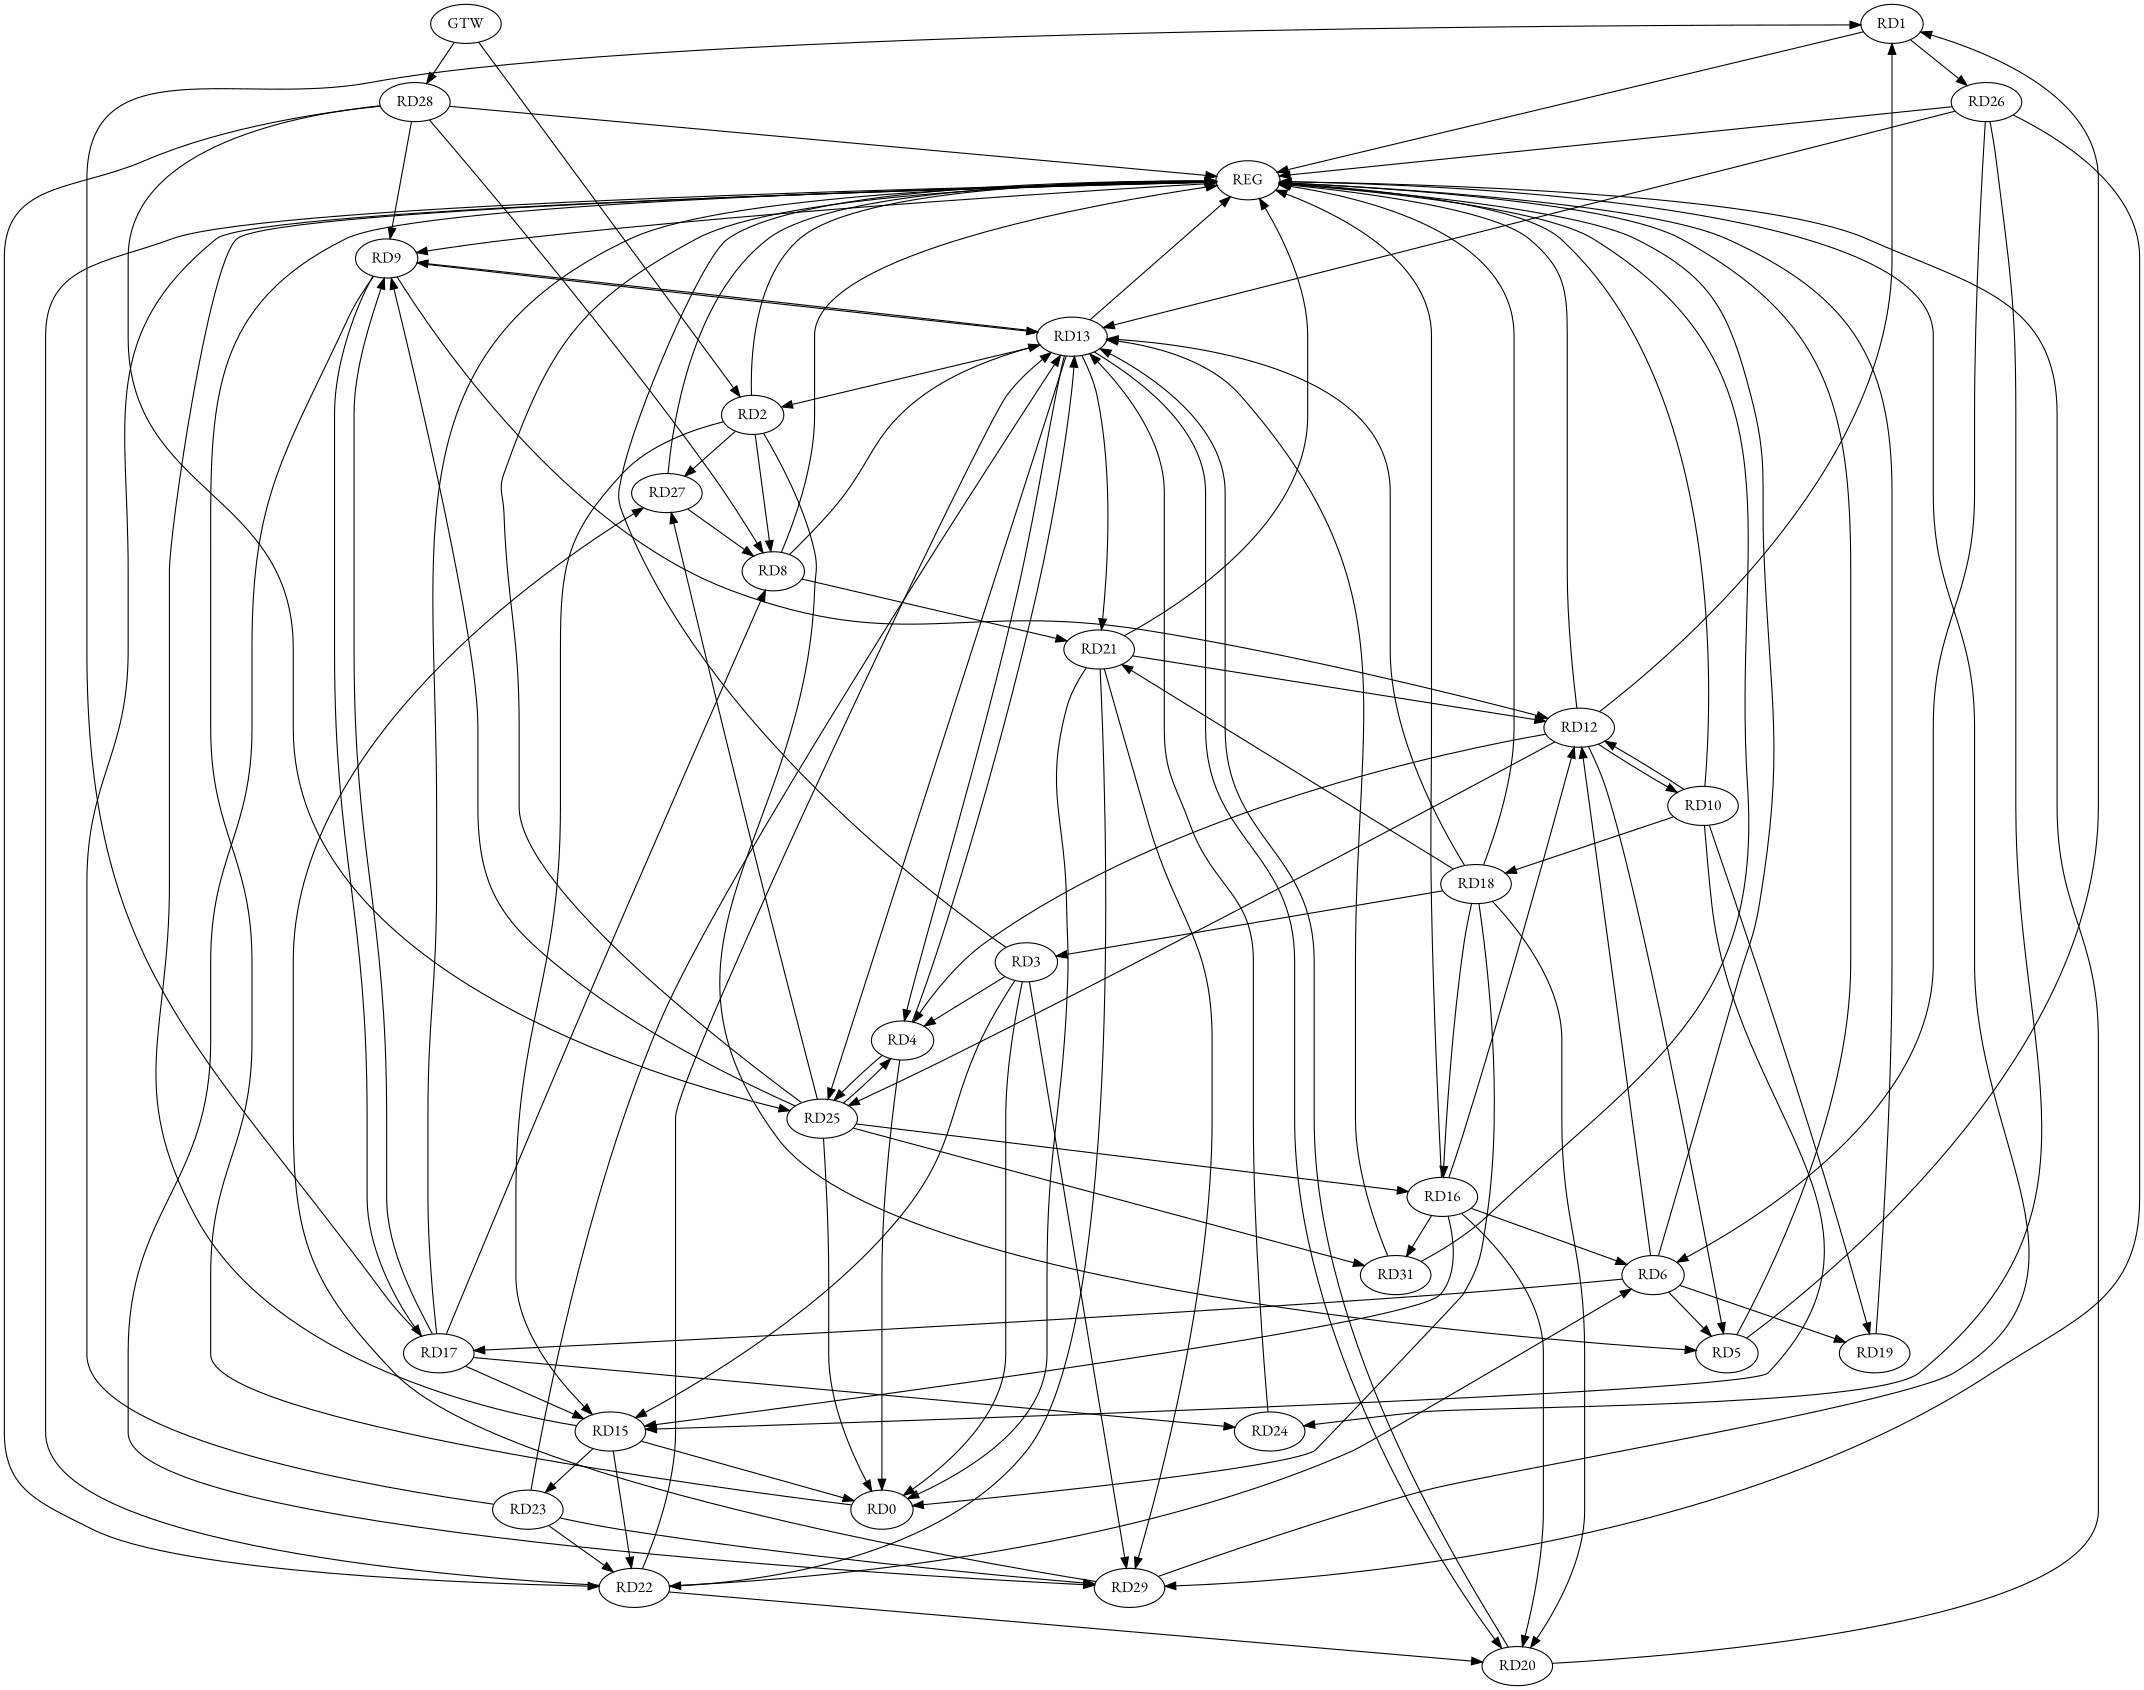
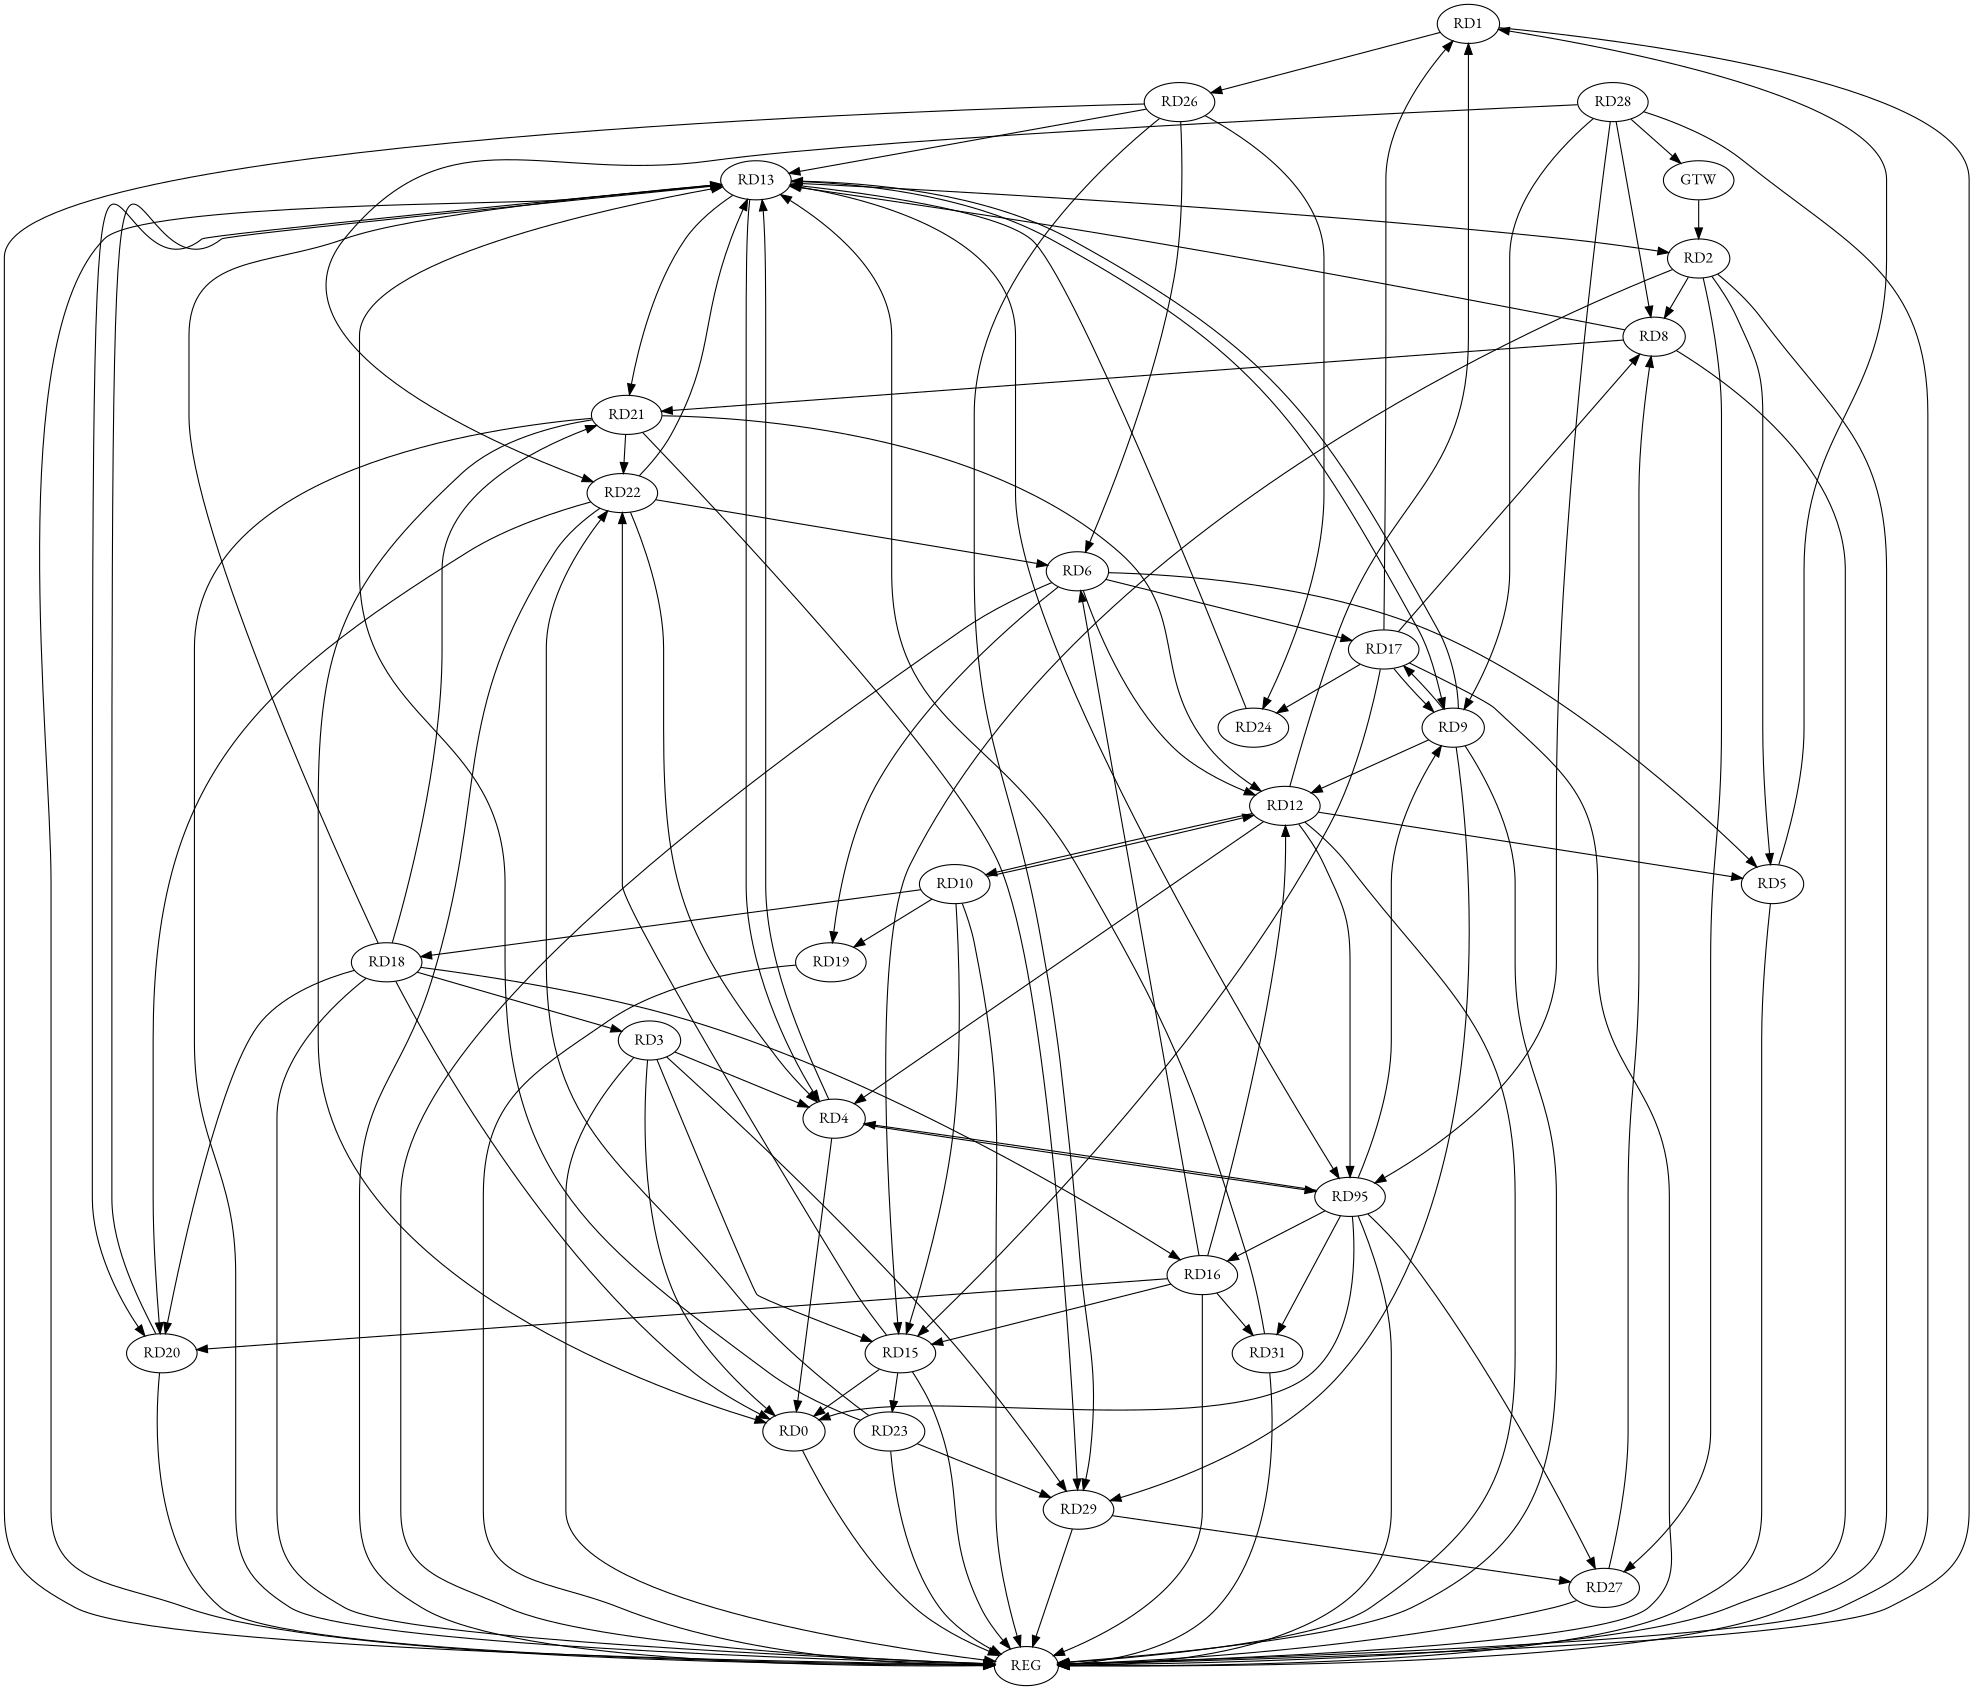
(443, 58) -> (1652, 138)
(979, 198) -> (1556, 1373)
none -> (668, 821)
(822, 1119) -> (1350, 1197)
